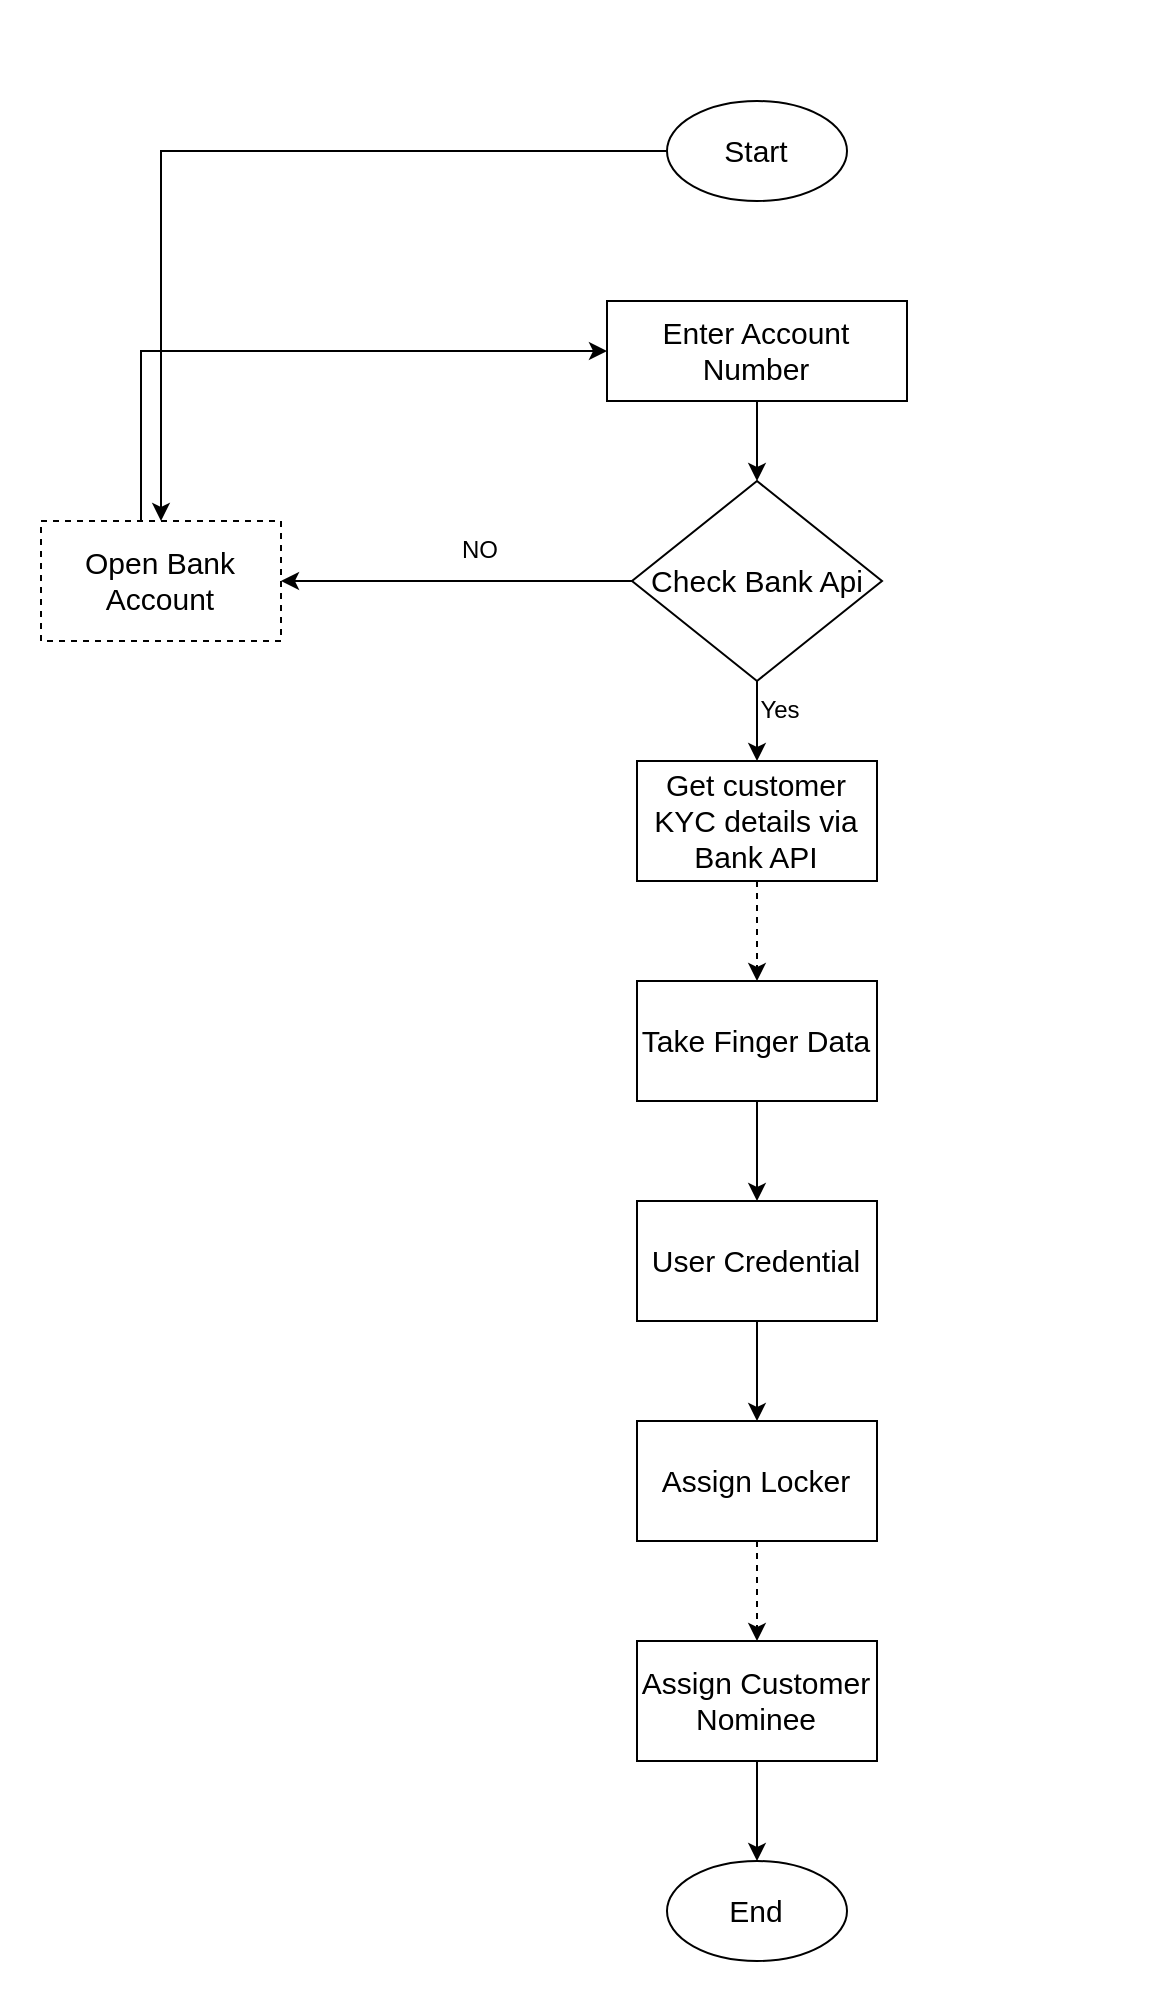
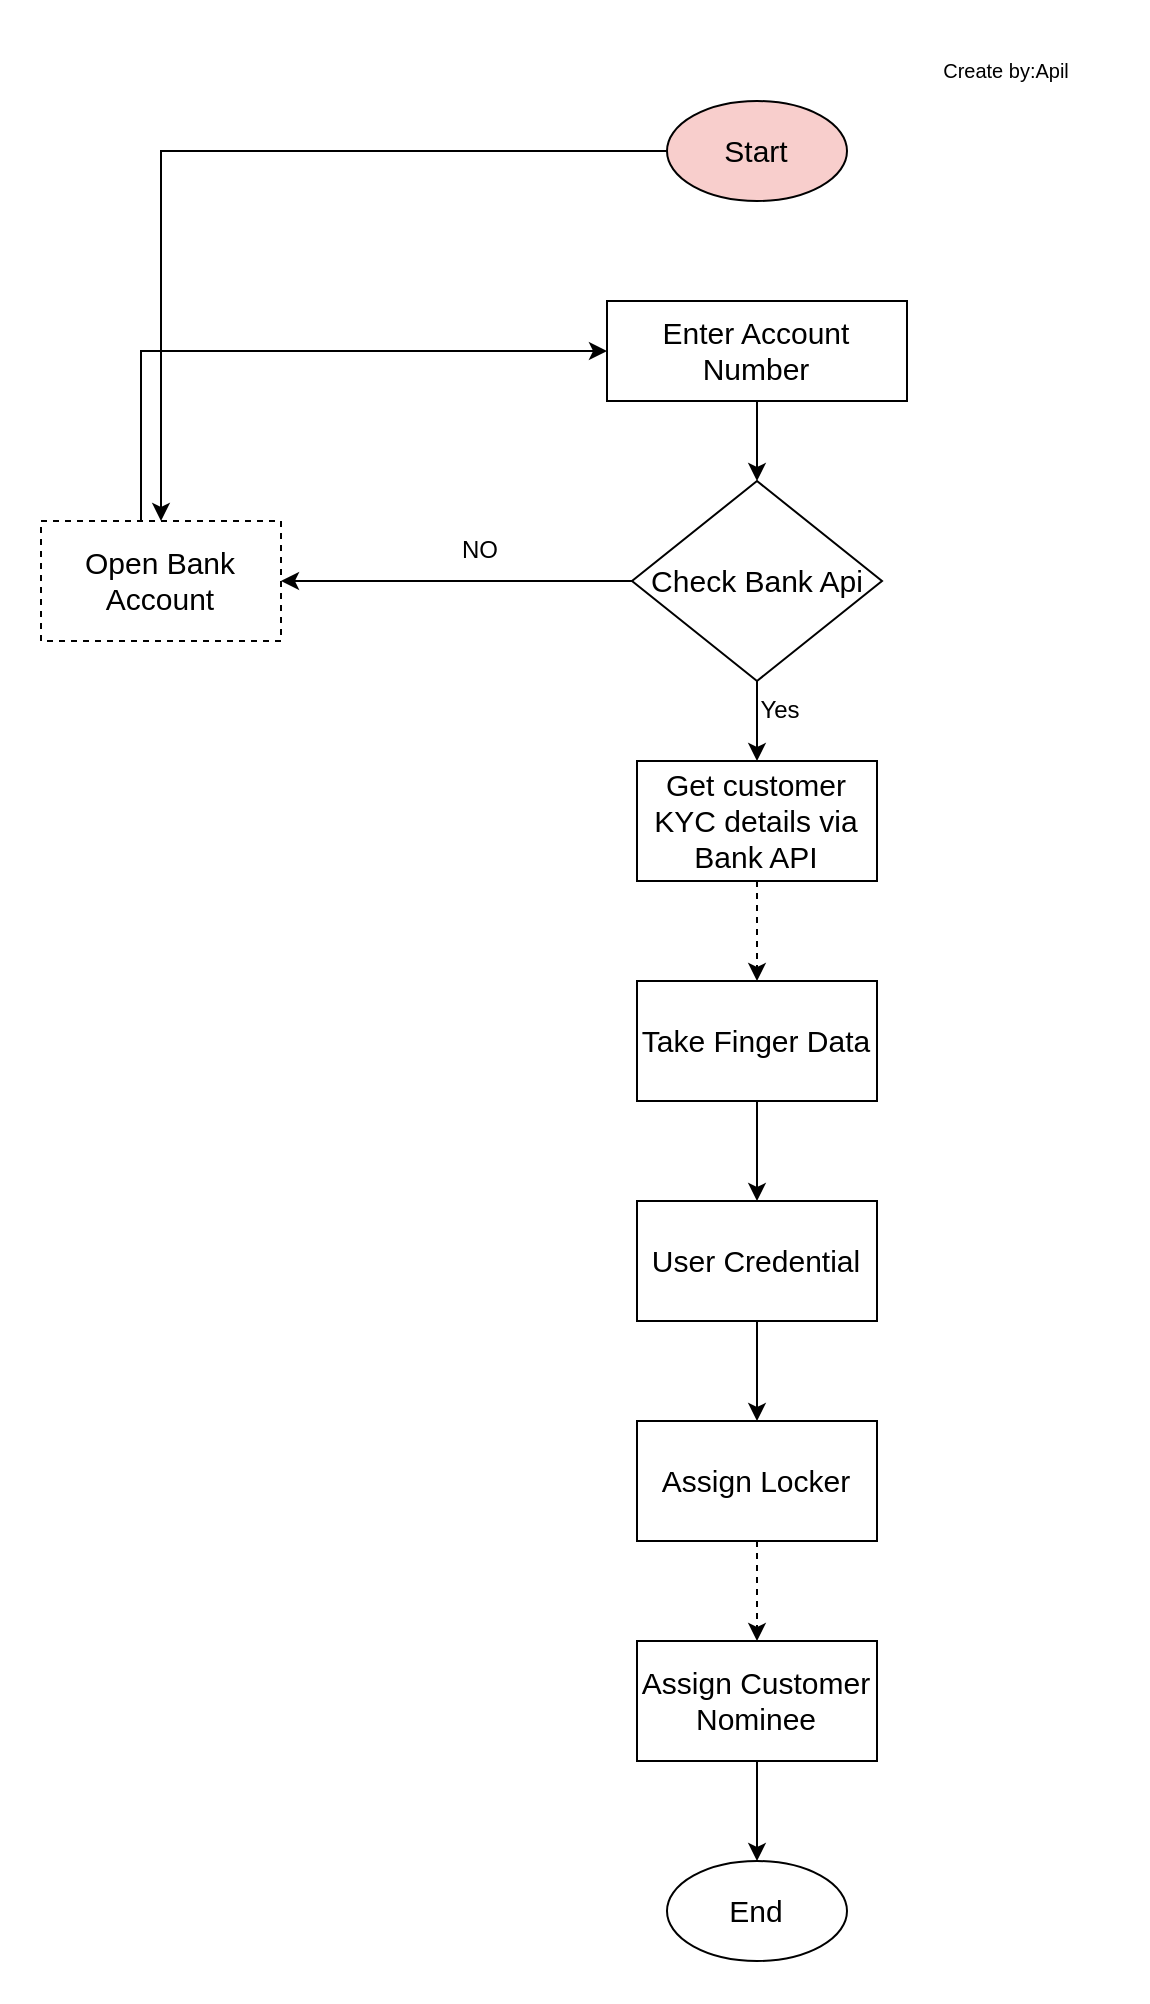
none -> (1007, 71)
(757, 151) -> (757, 151)
